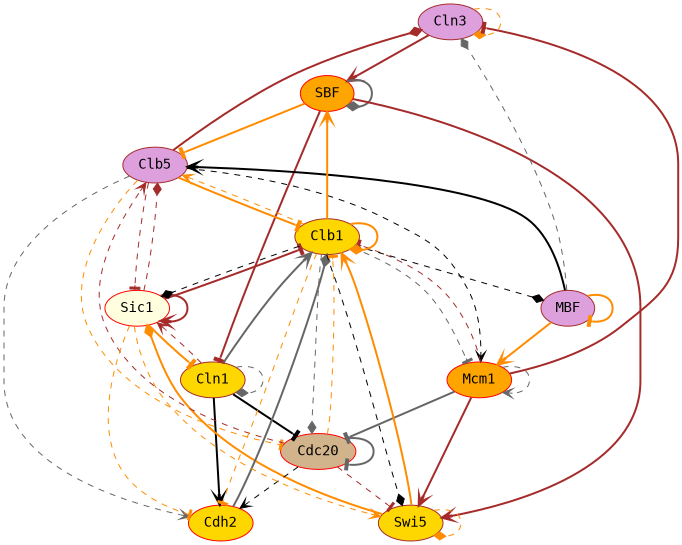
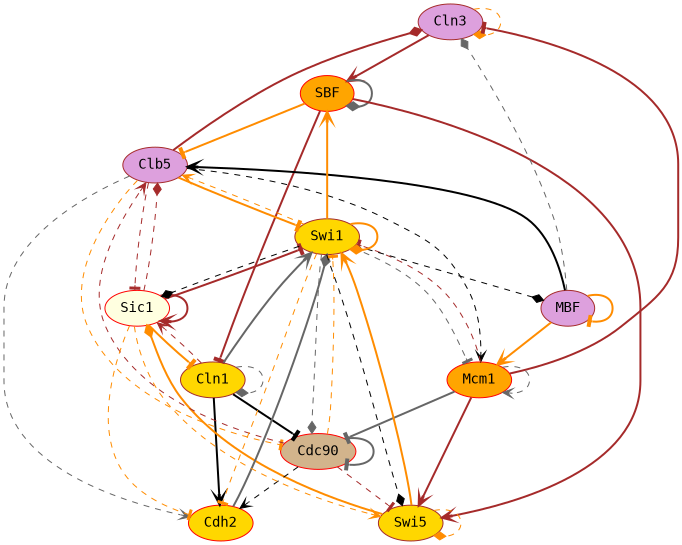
(327, 237) -> (327, 237)
(318, 451) -> (318, 451)
